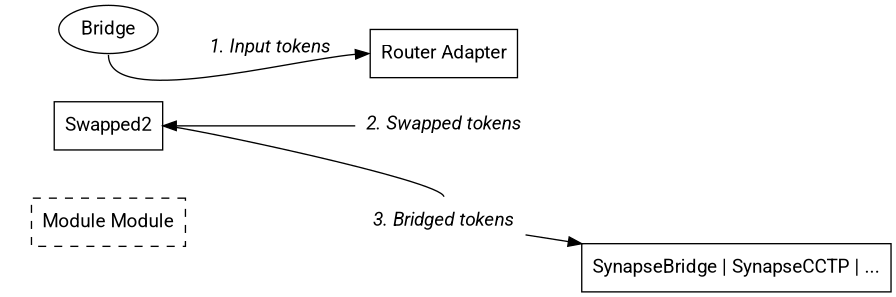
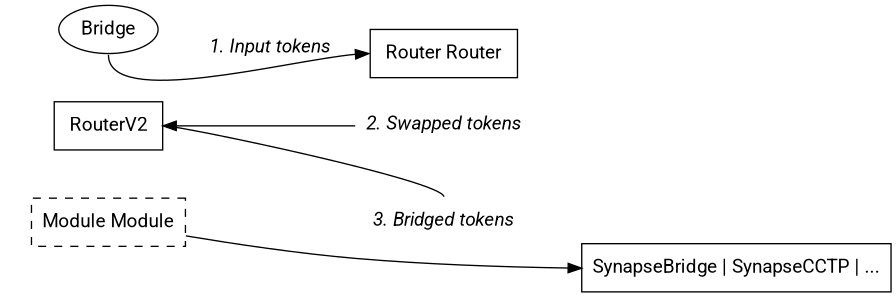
(444, 54) -> (444, 54)
(108, 126) -> (108, 126)
(547, 238) -> (376, 260)
